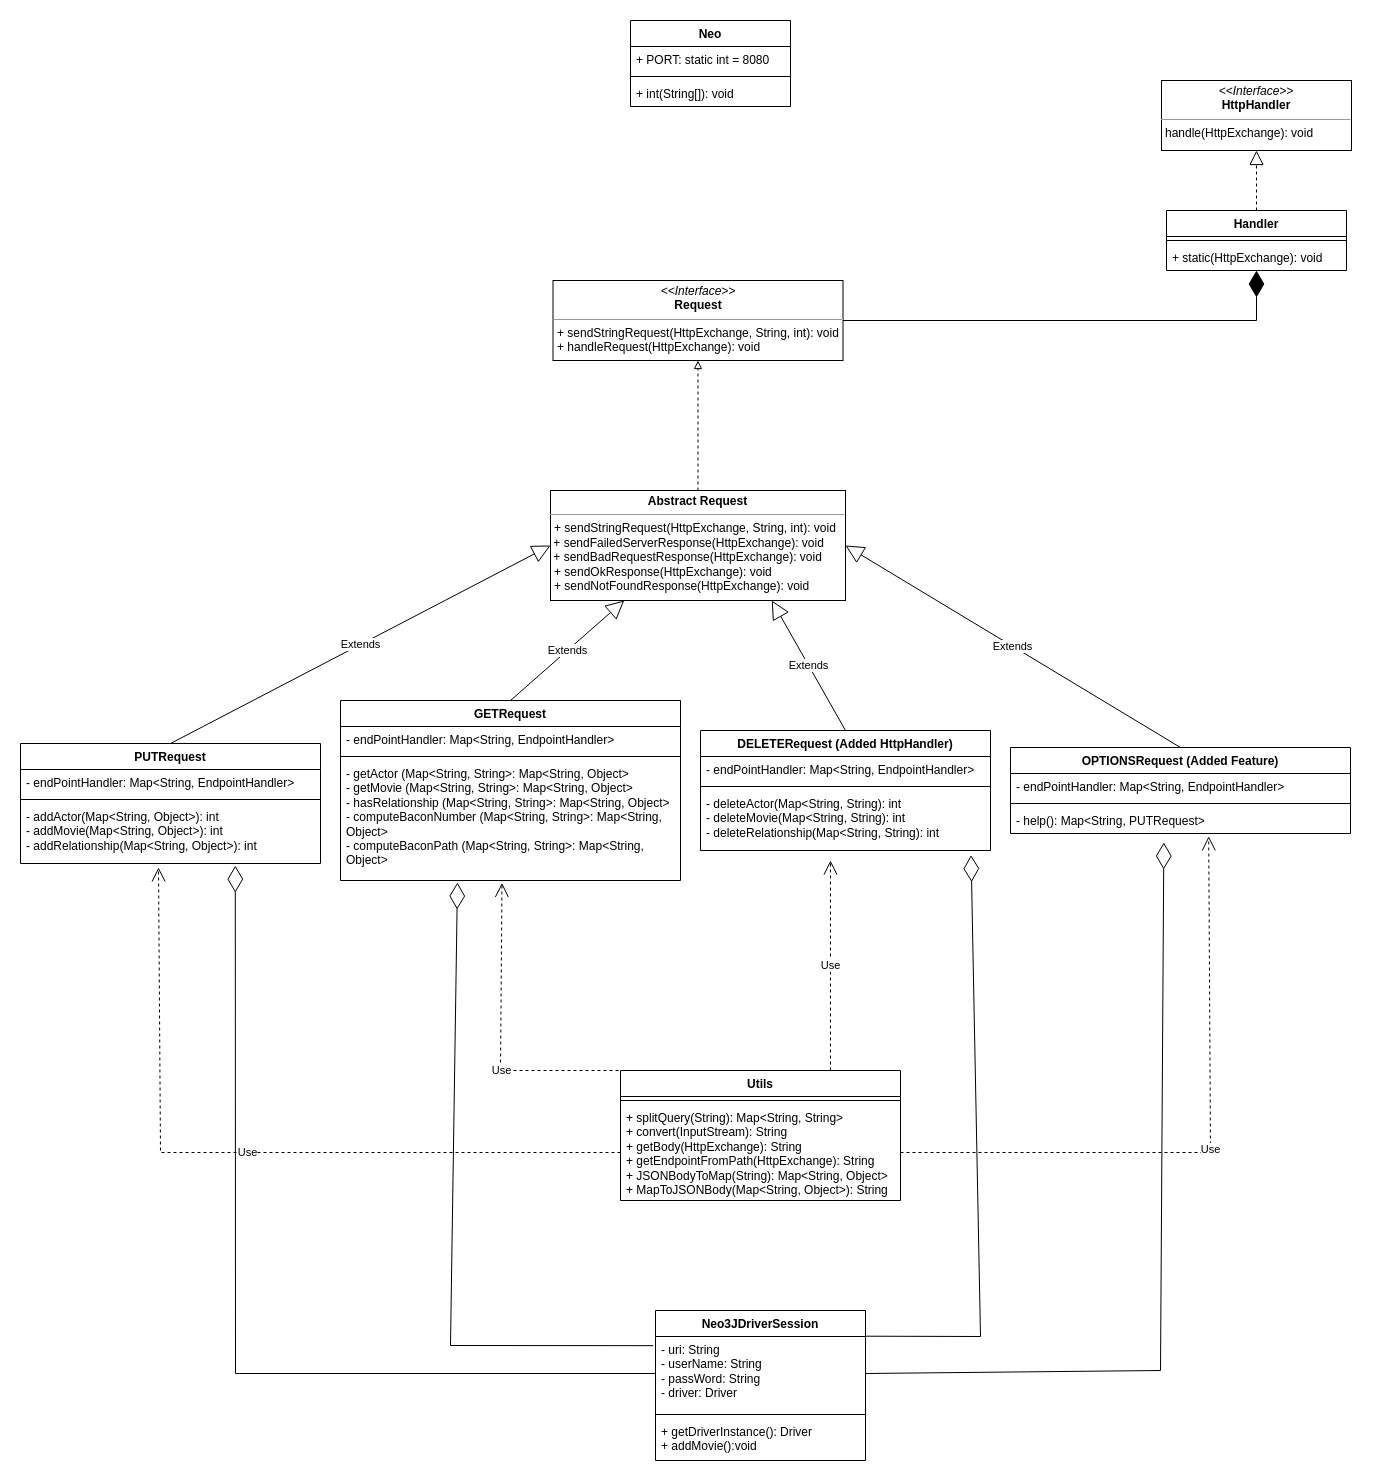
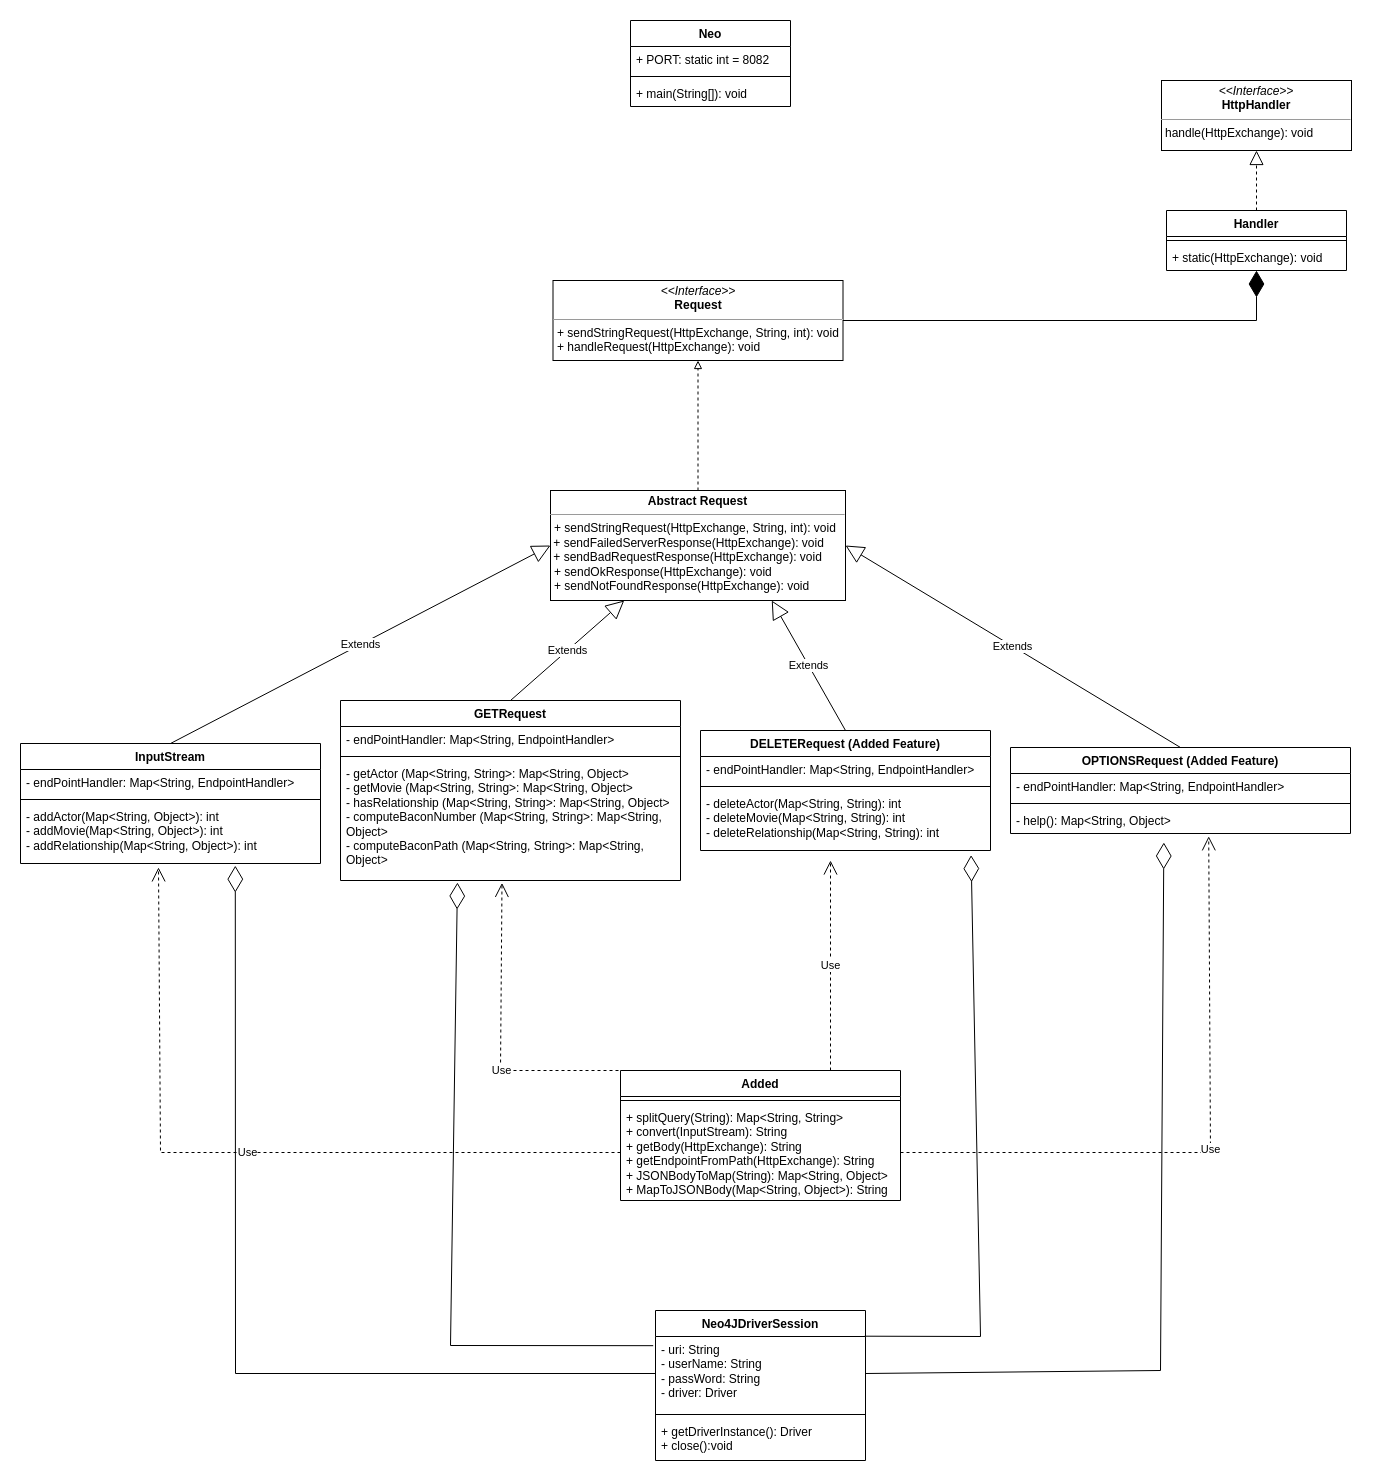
(708, 61) -> (708, 61)
(698, 95) -> (701, 95)
(846, 745) -> (846, 745)
(171, 758) -> (171, 758)
(1116, 822) -> (1103, 822)
(761, 1085) -> (761, 1085)
(761, 1325) -> (761, 1325)
(751, 1440) -> (751, 1440)
